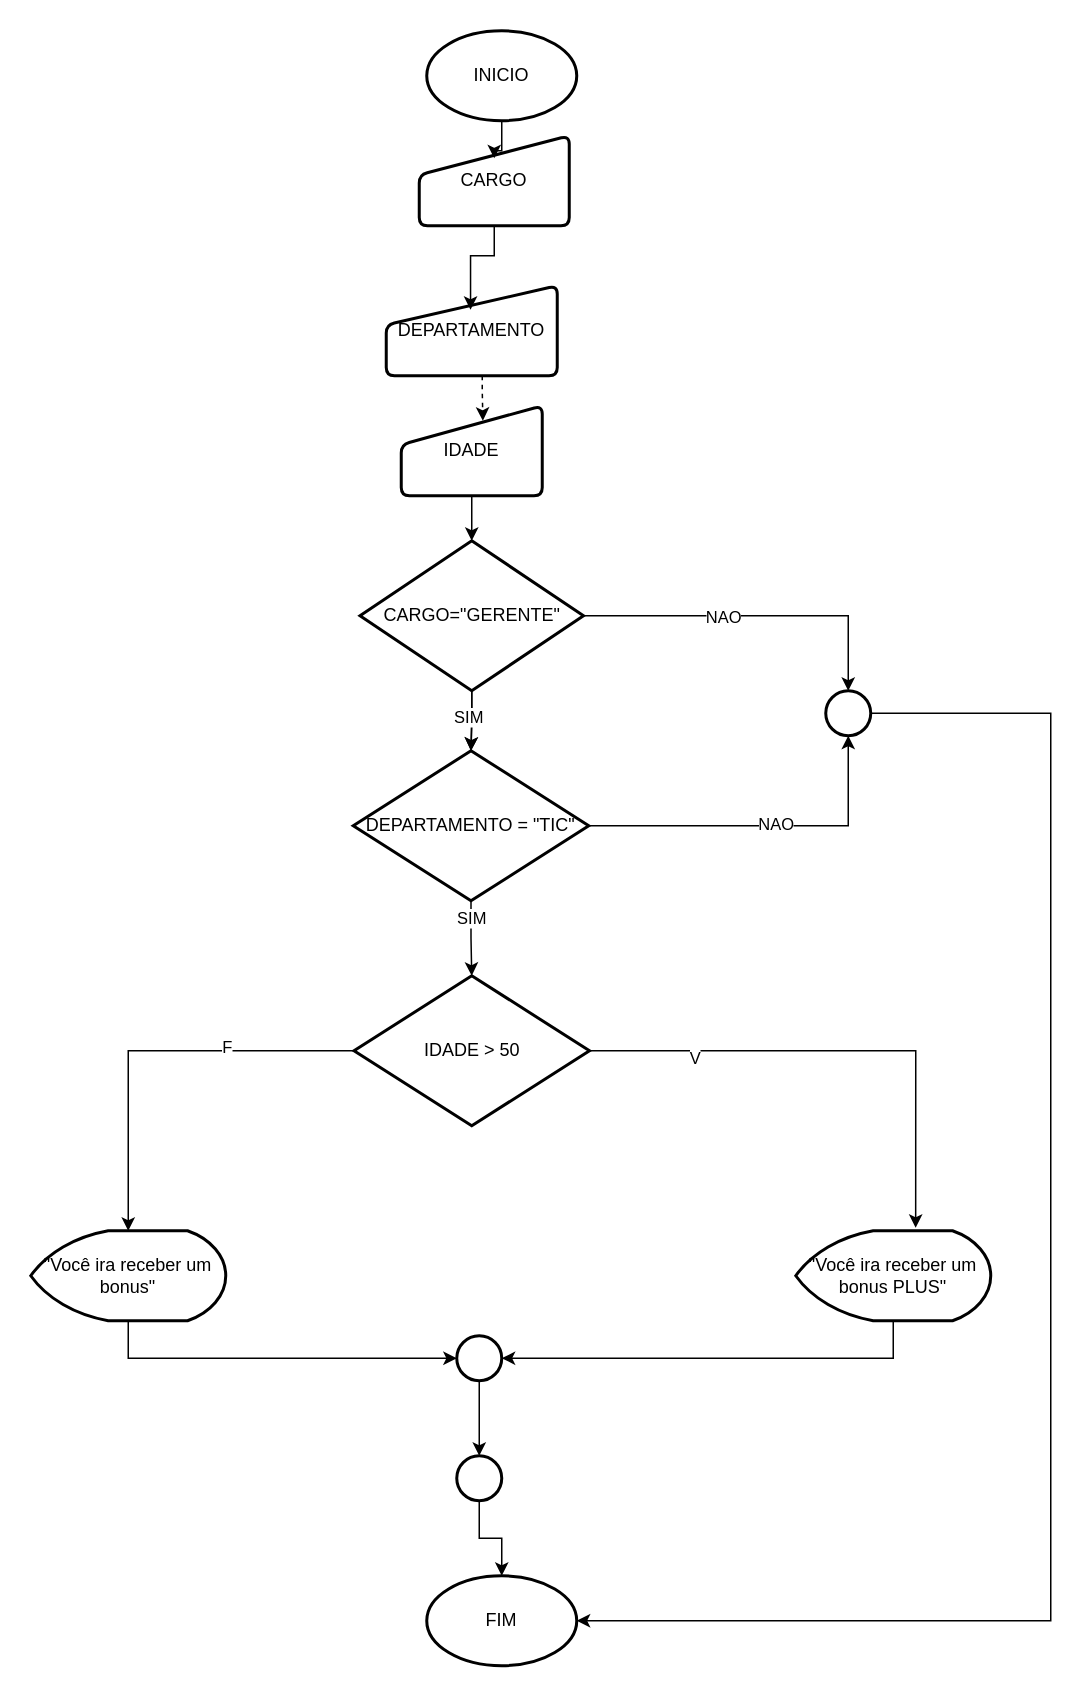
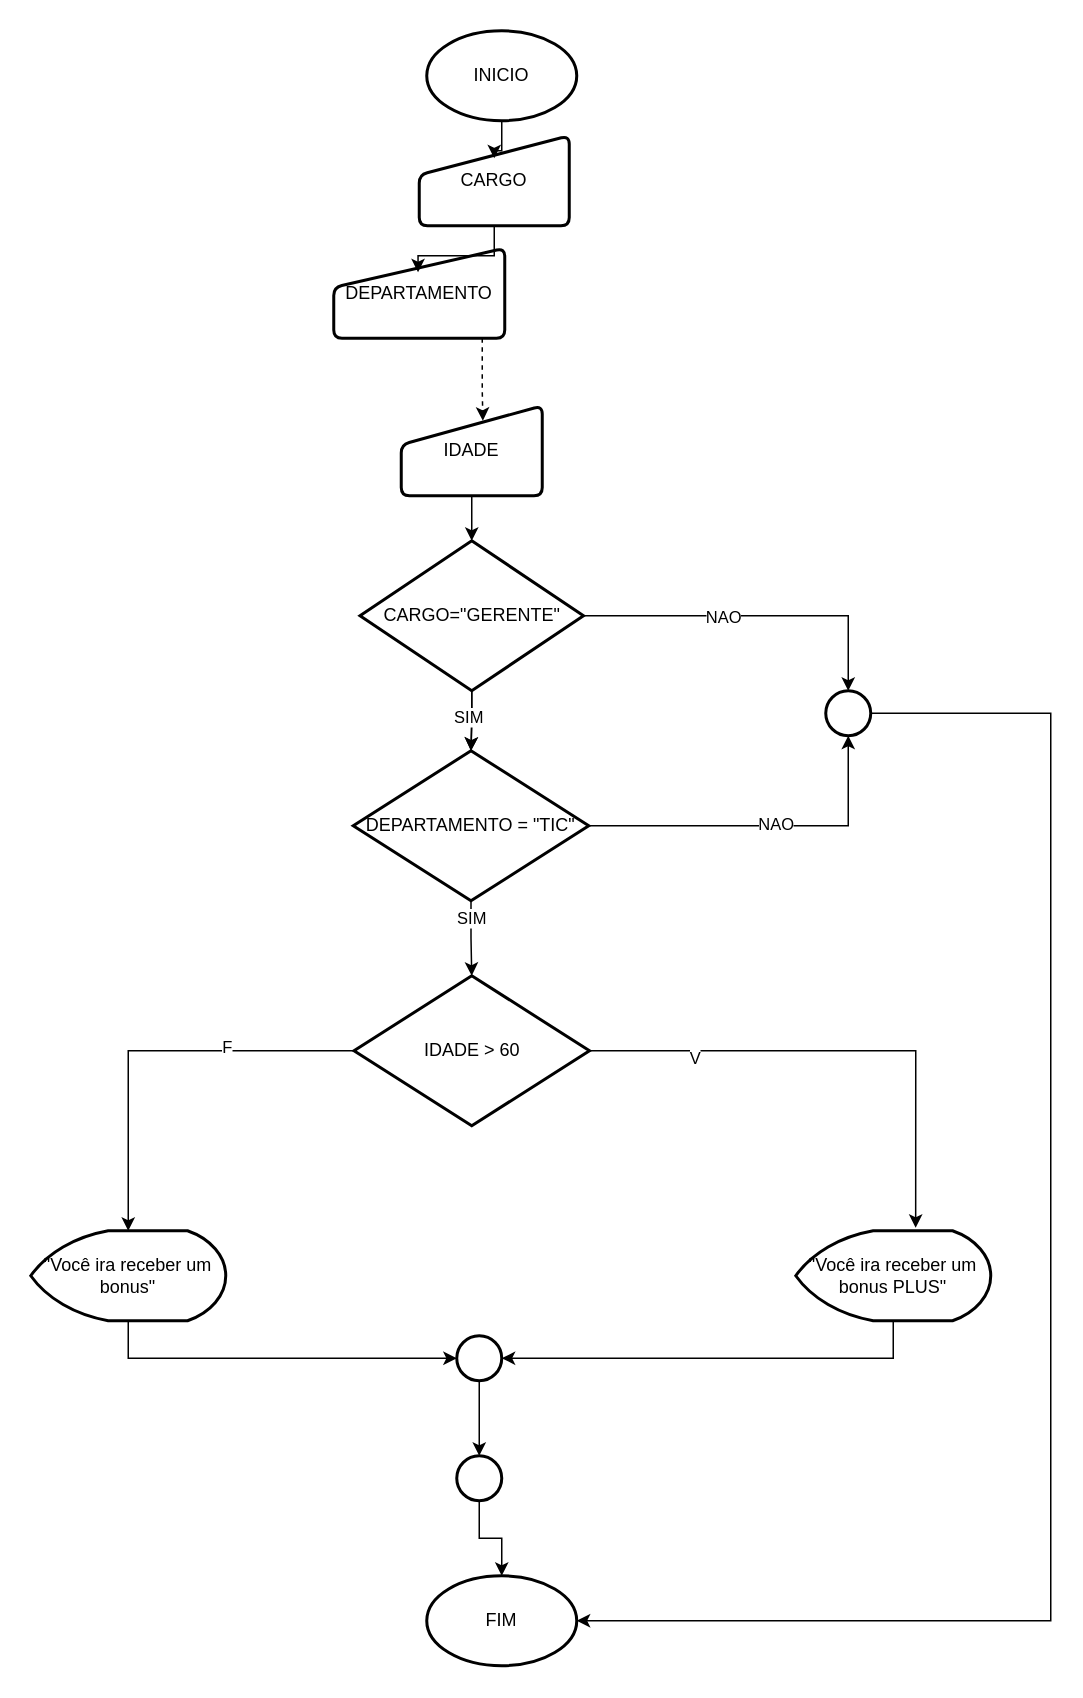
(472, 331) -> (419, 293)
(473, 1051) -> (473, 1051)
